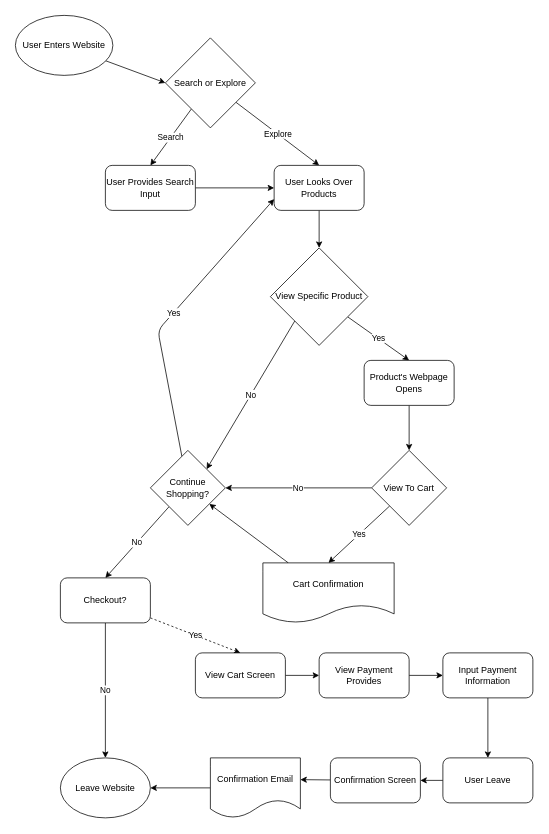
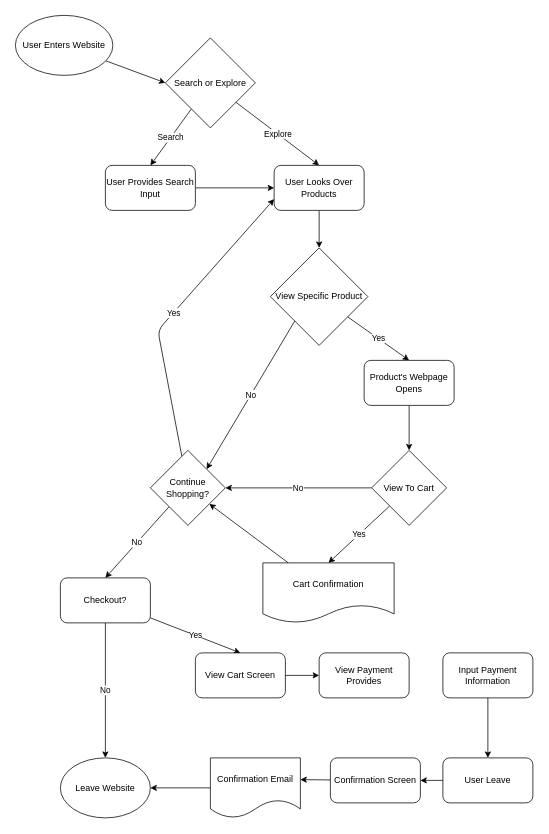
(170, 626) -> (170, 626)
(424, 675) -> none
